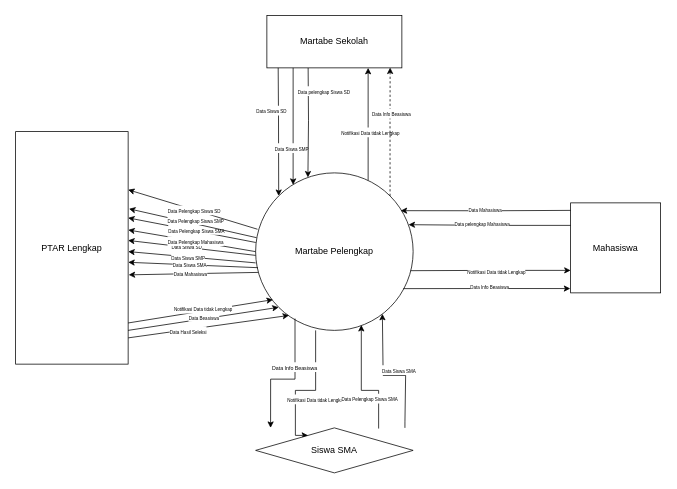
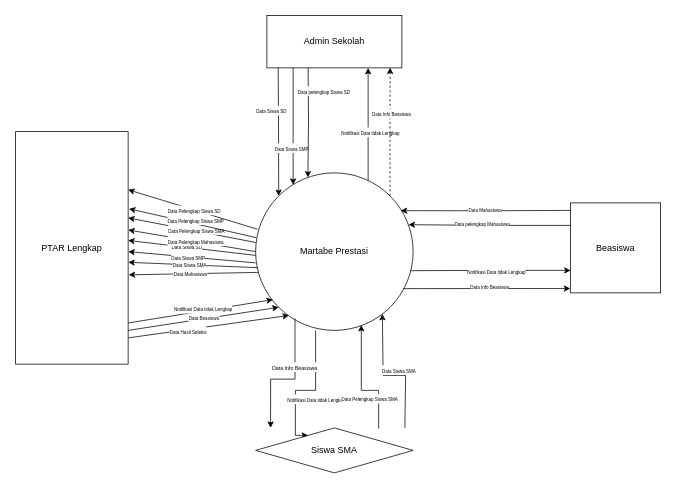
(334, 42) -> (334, 42)
(615, 248) -> (615, 248)
(334, 252) -> (334, 252)
